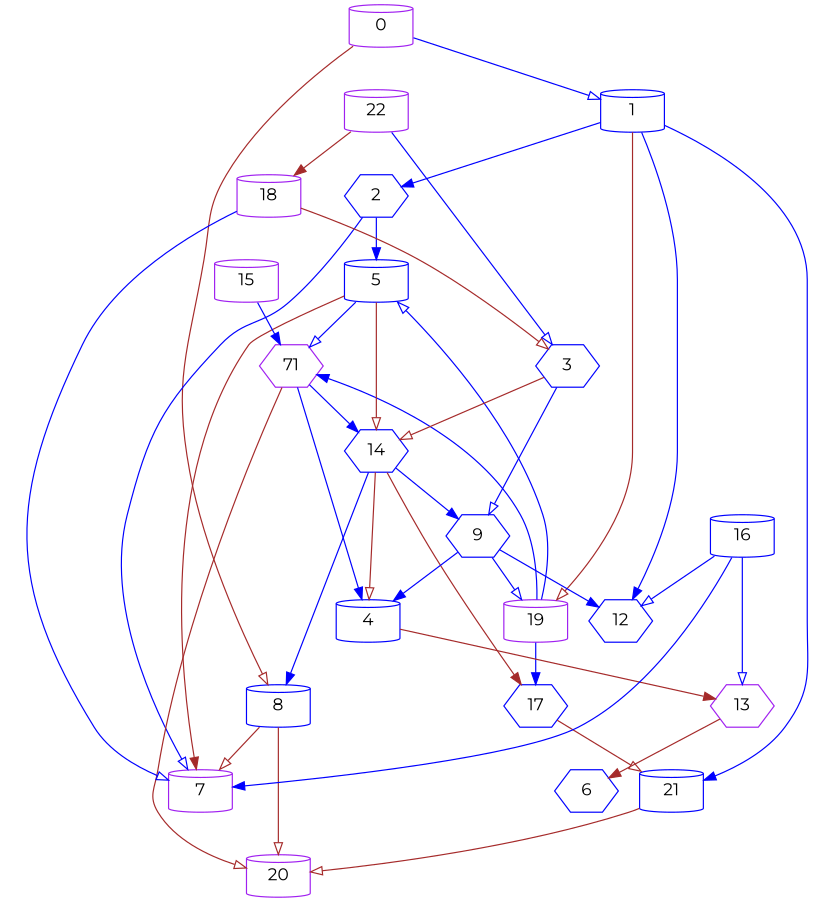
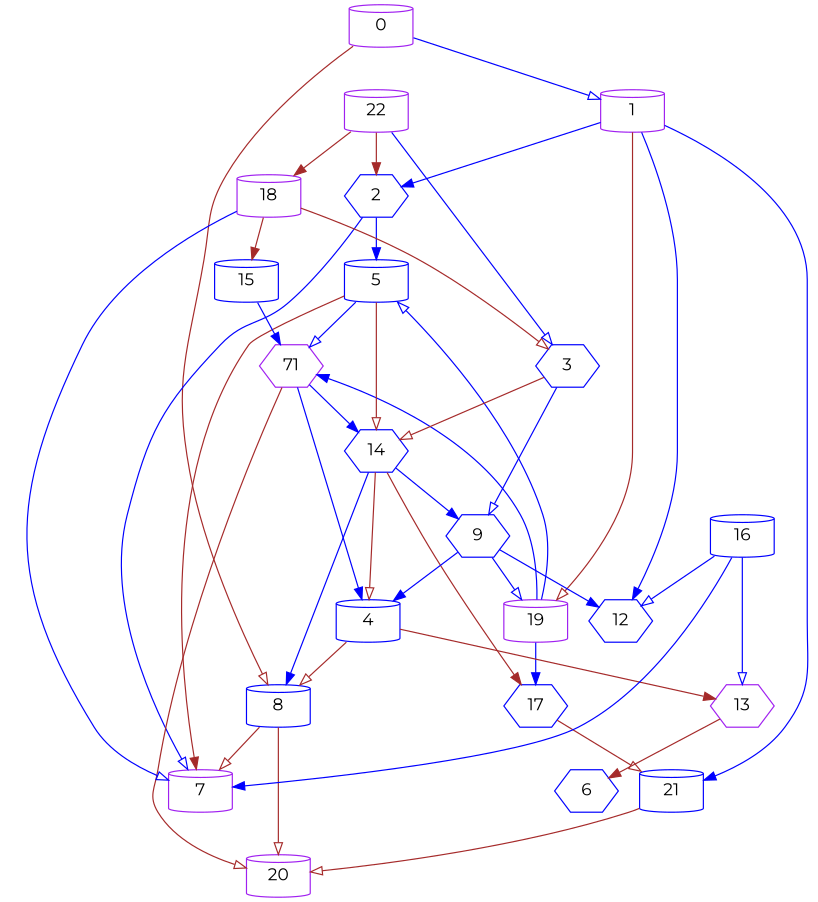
(633, 111) -> (633, 111)
none -> (376, 148)
none -> (259, 233)
(246, 281) -> (246, 281)
none -> (328, 659)
